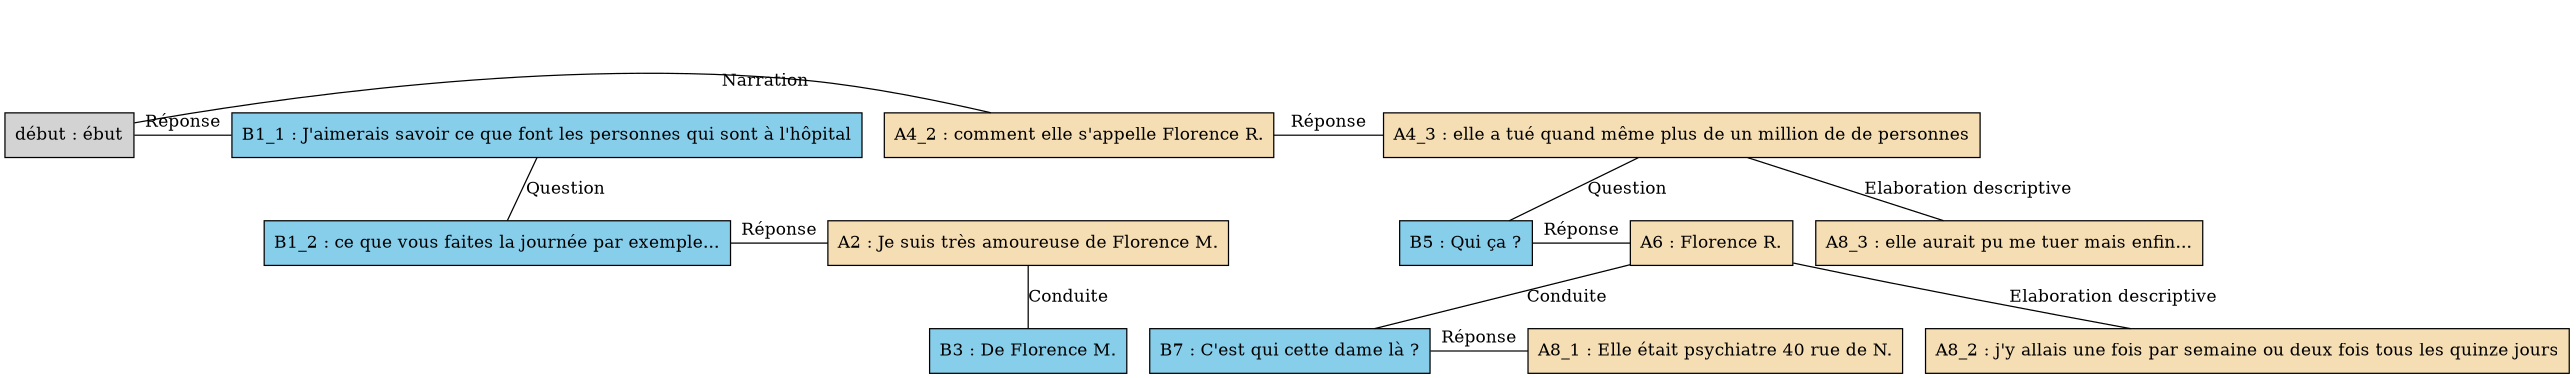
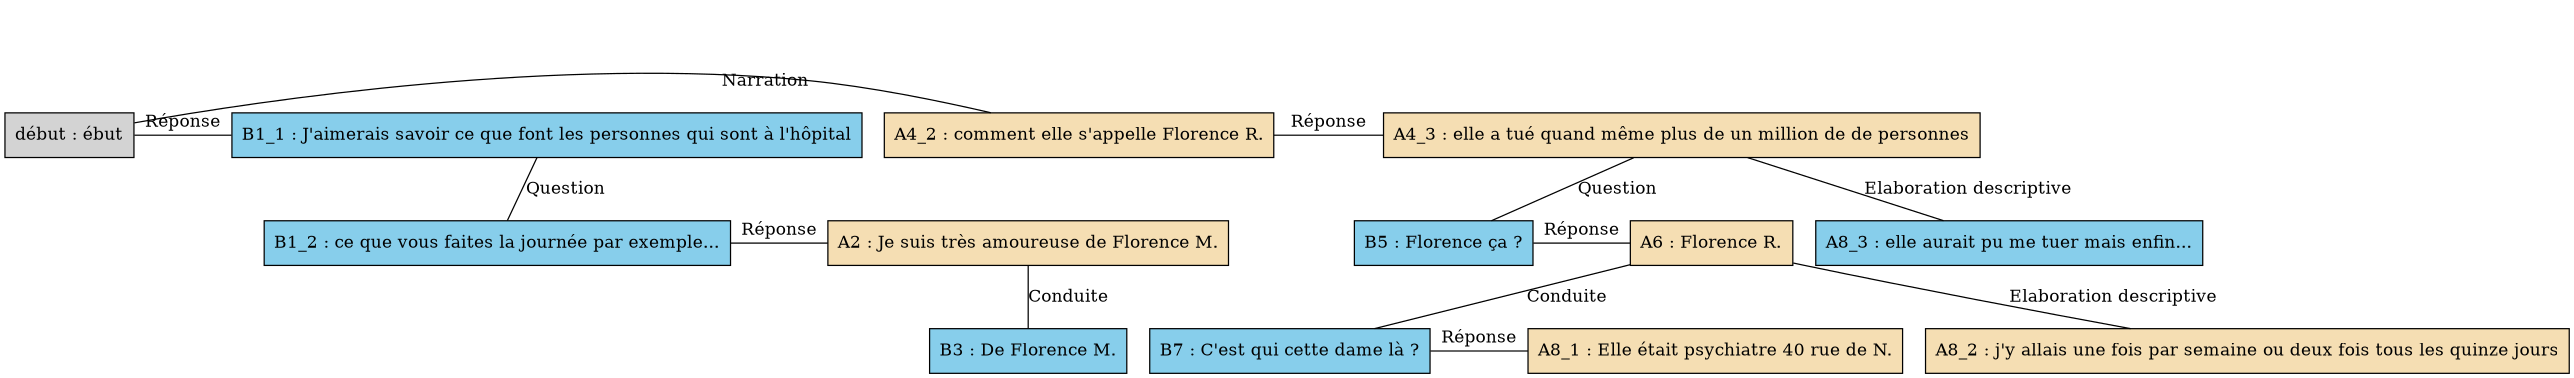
(1466, 243) -> (1444, 243)
(2009, 243) -> (2009, 243)
